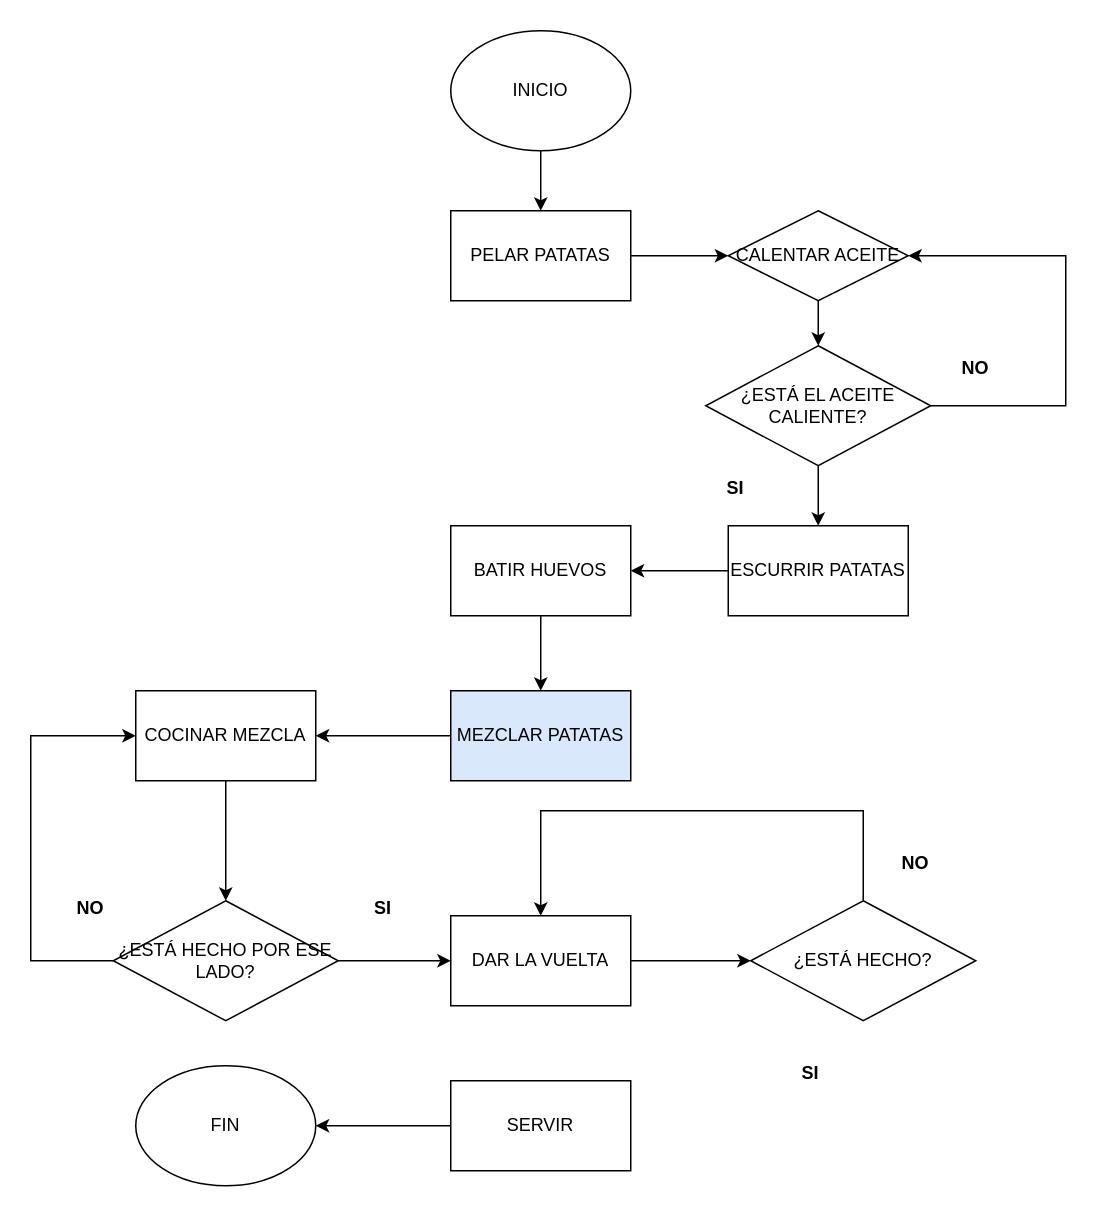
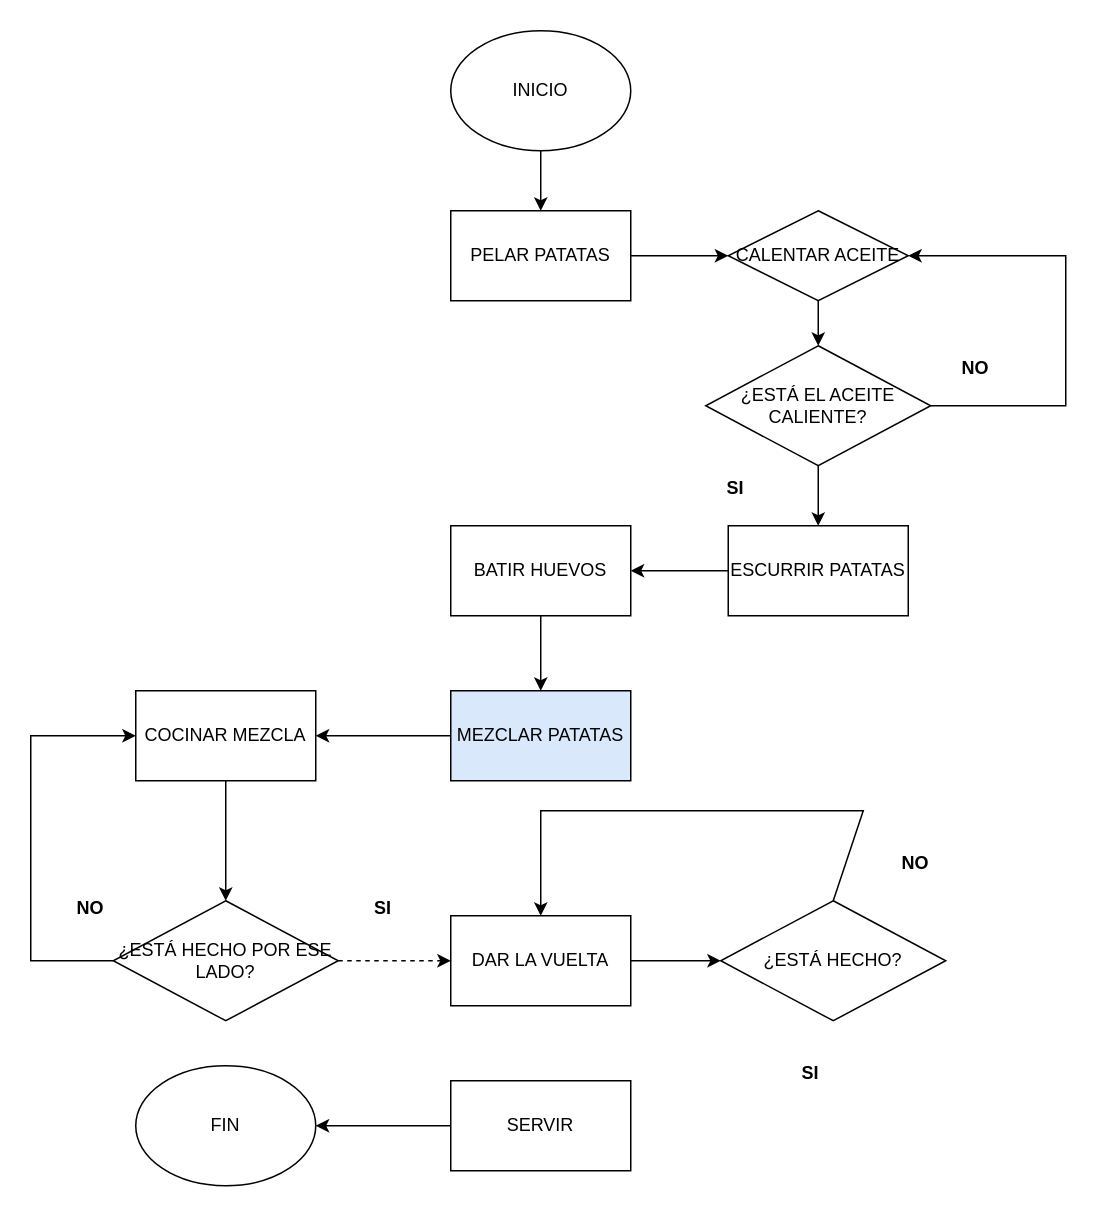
(390, 961) -> (390, 961)
(863, 961) -> (833, 961)
